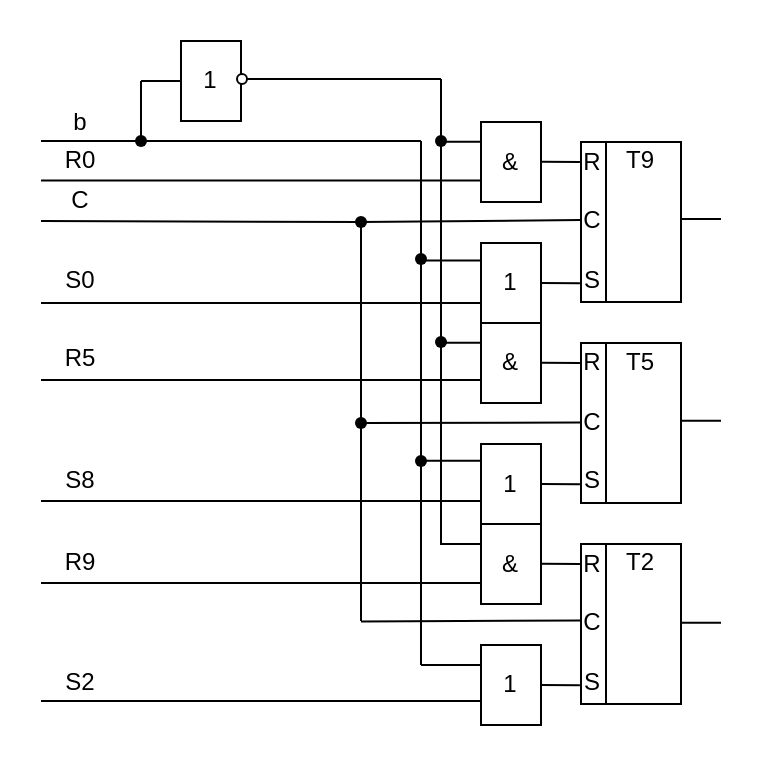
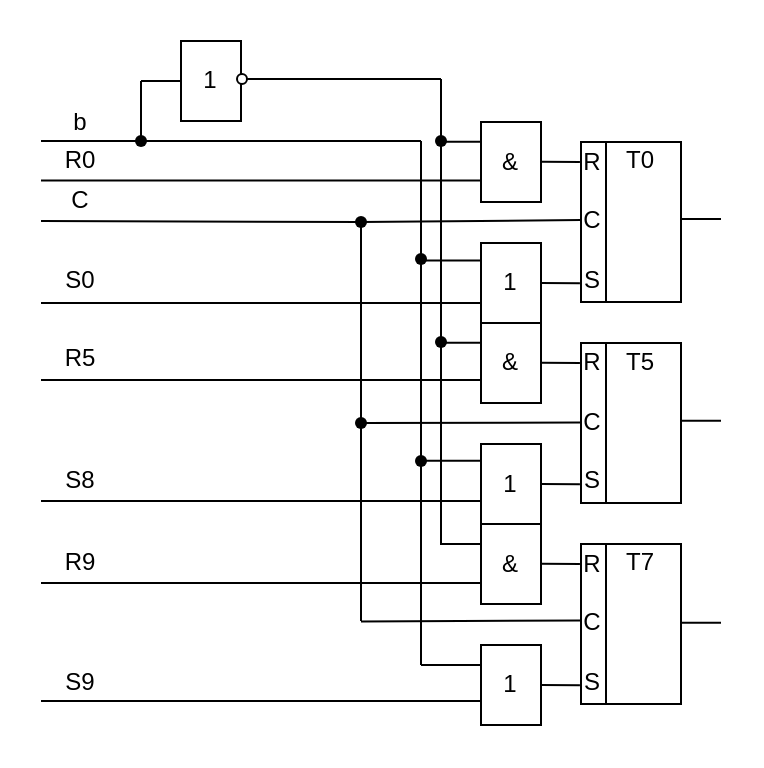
(641, 161) -> (641, 161)
(641, 563) -> (641, 563)
(81, 683) -> (81, 683)
